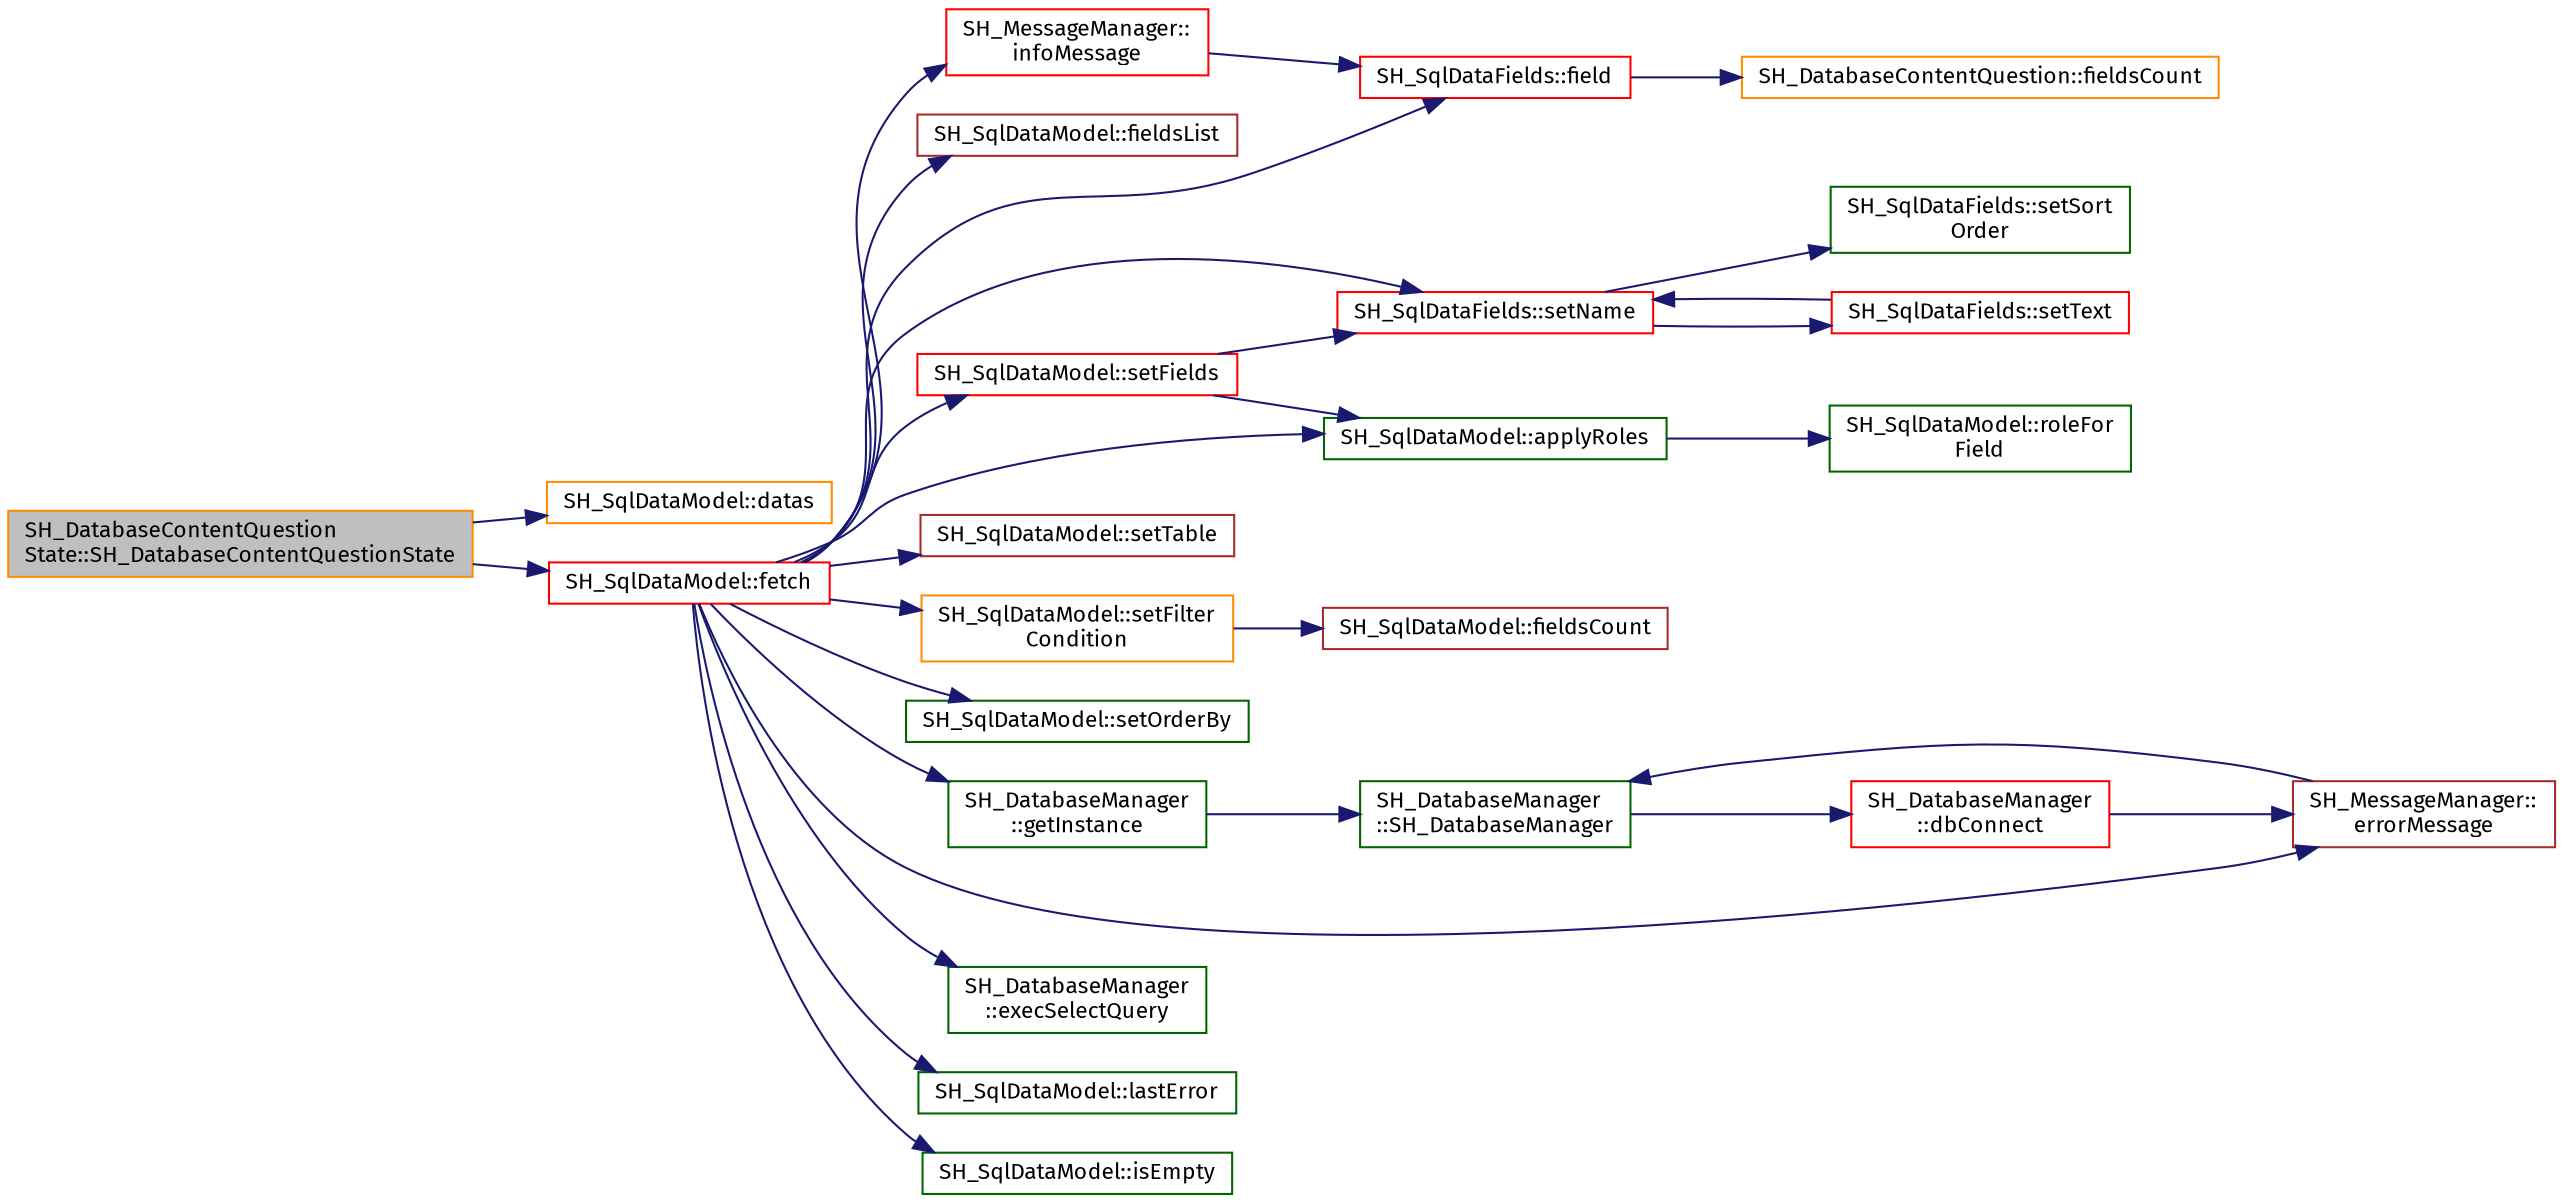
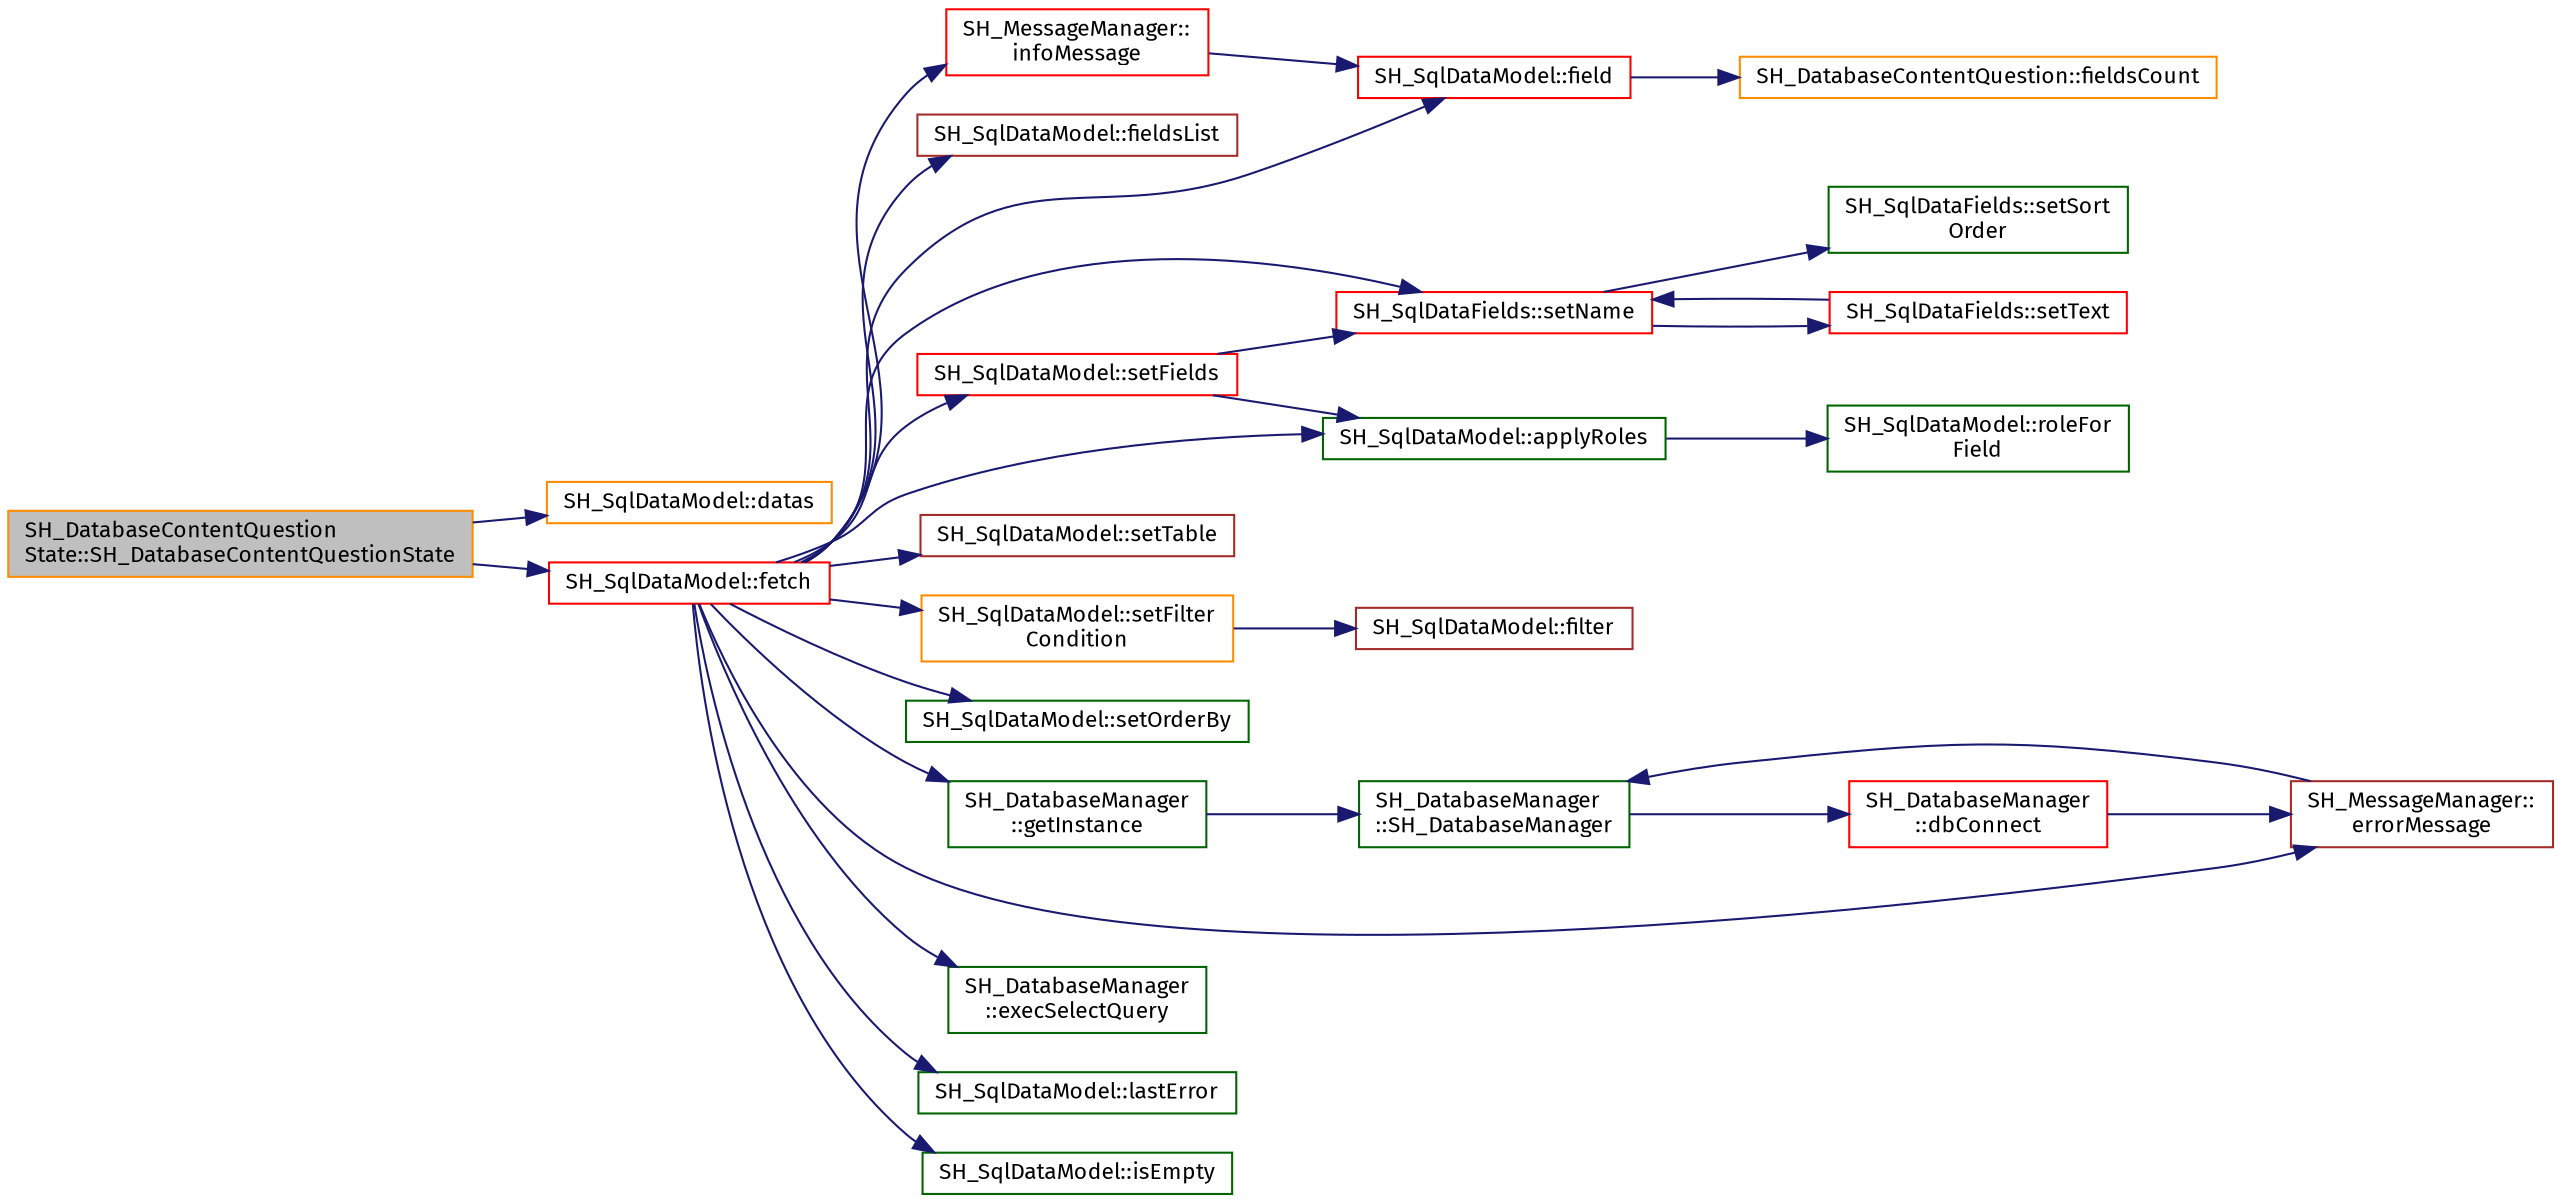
(1495, 77) -> (1494, 77)
(1495, 628) -> (1494, 628)
